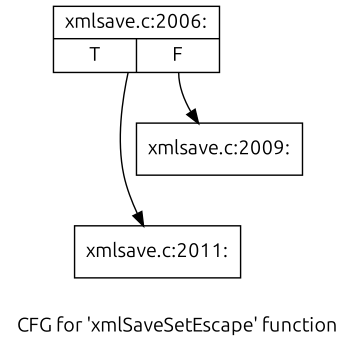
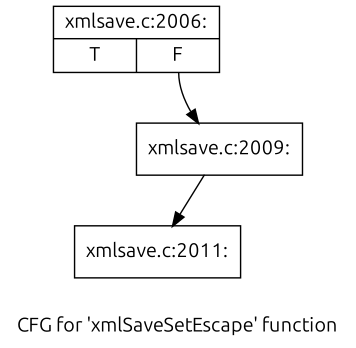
(120, 144) -> (192, 195)
